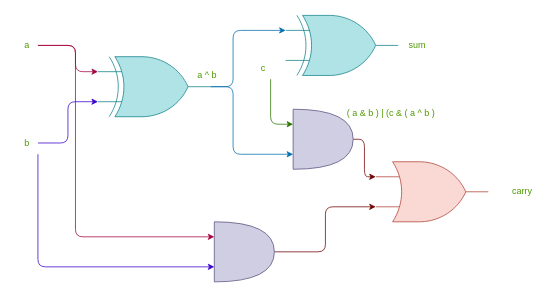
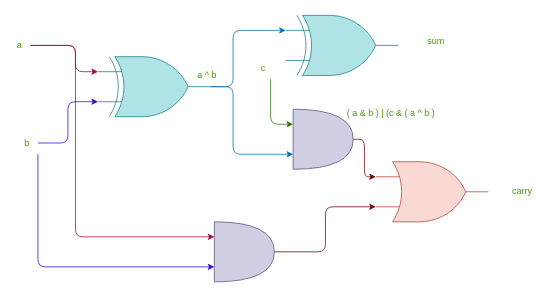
(27, 45) -> (19, 45)
(417, 45) -> (435, 42)
